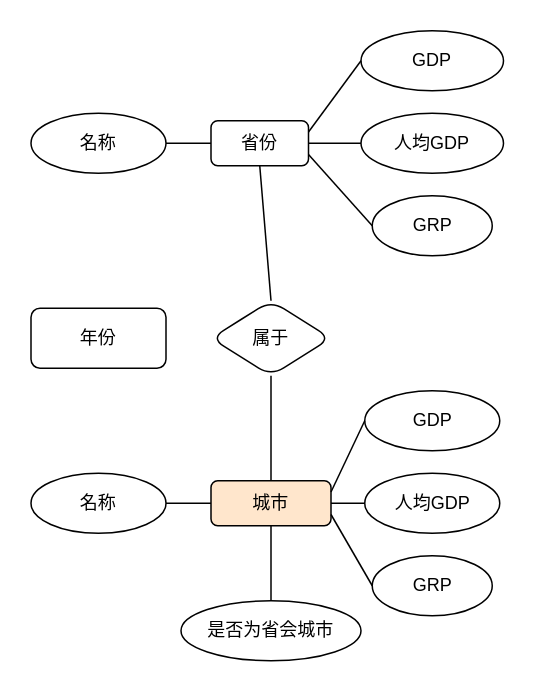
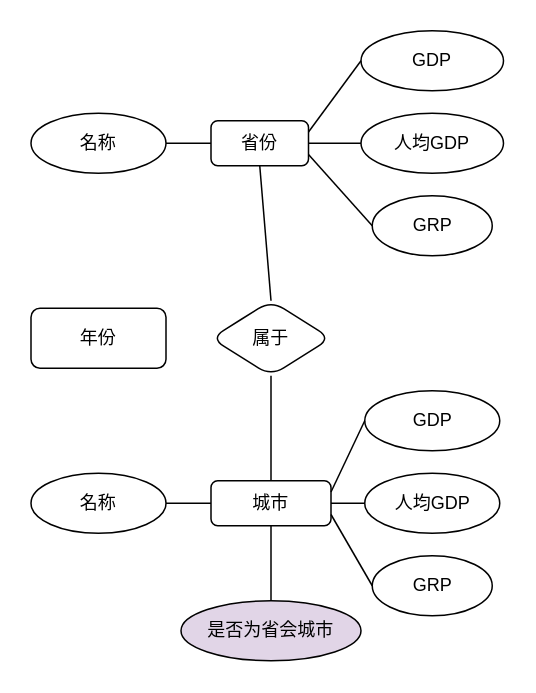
(271, 503) -> (271, 503)
(271, 631) -> (271, 631)
